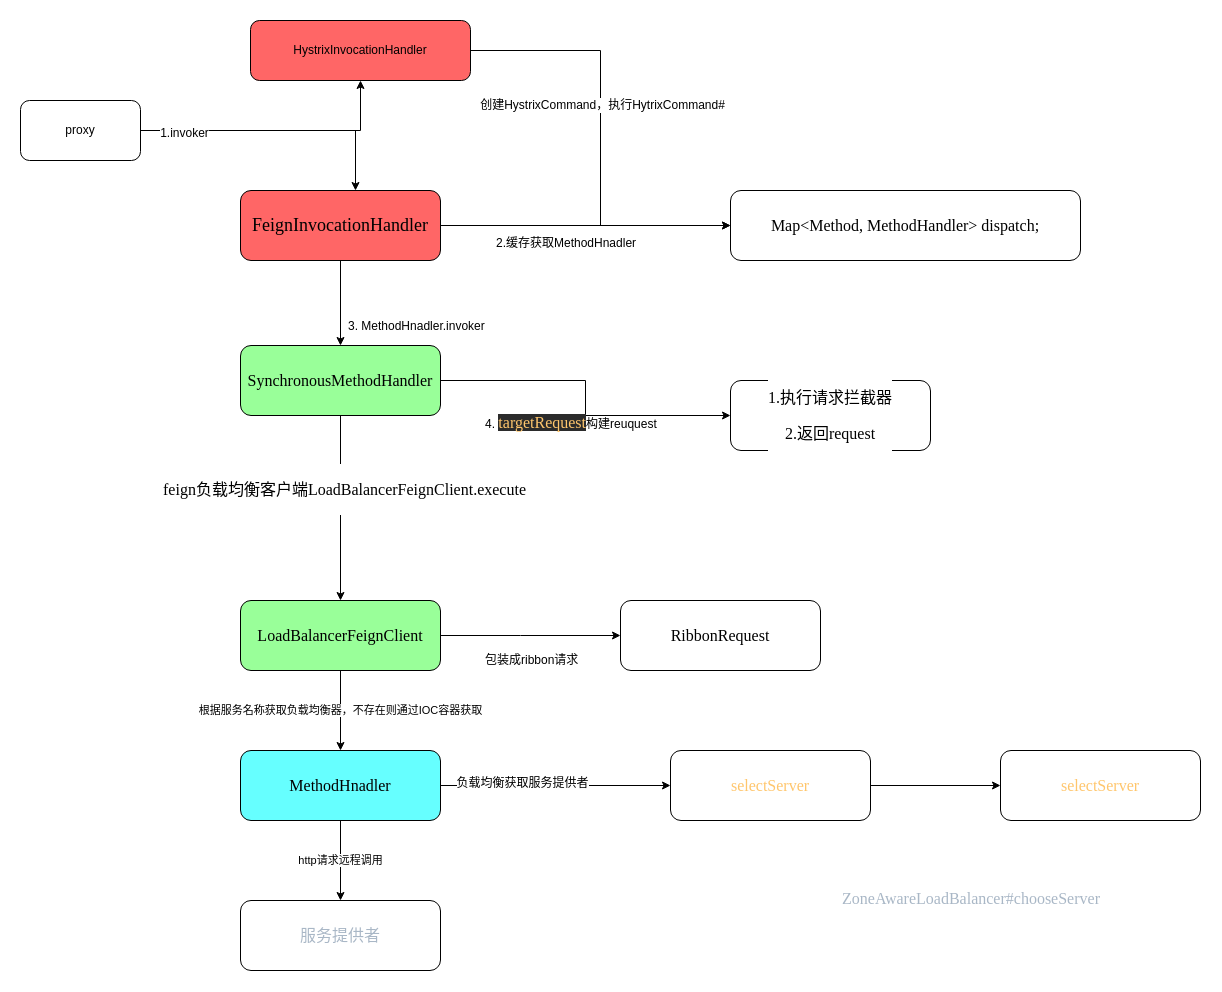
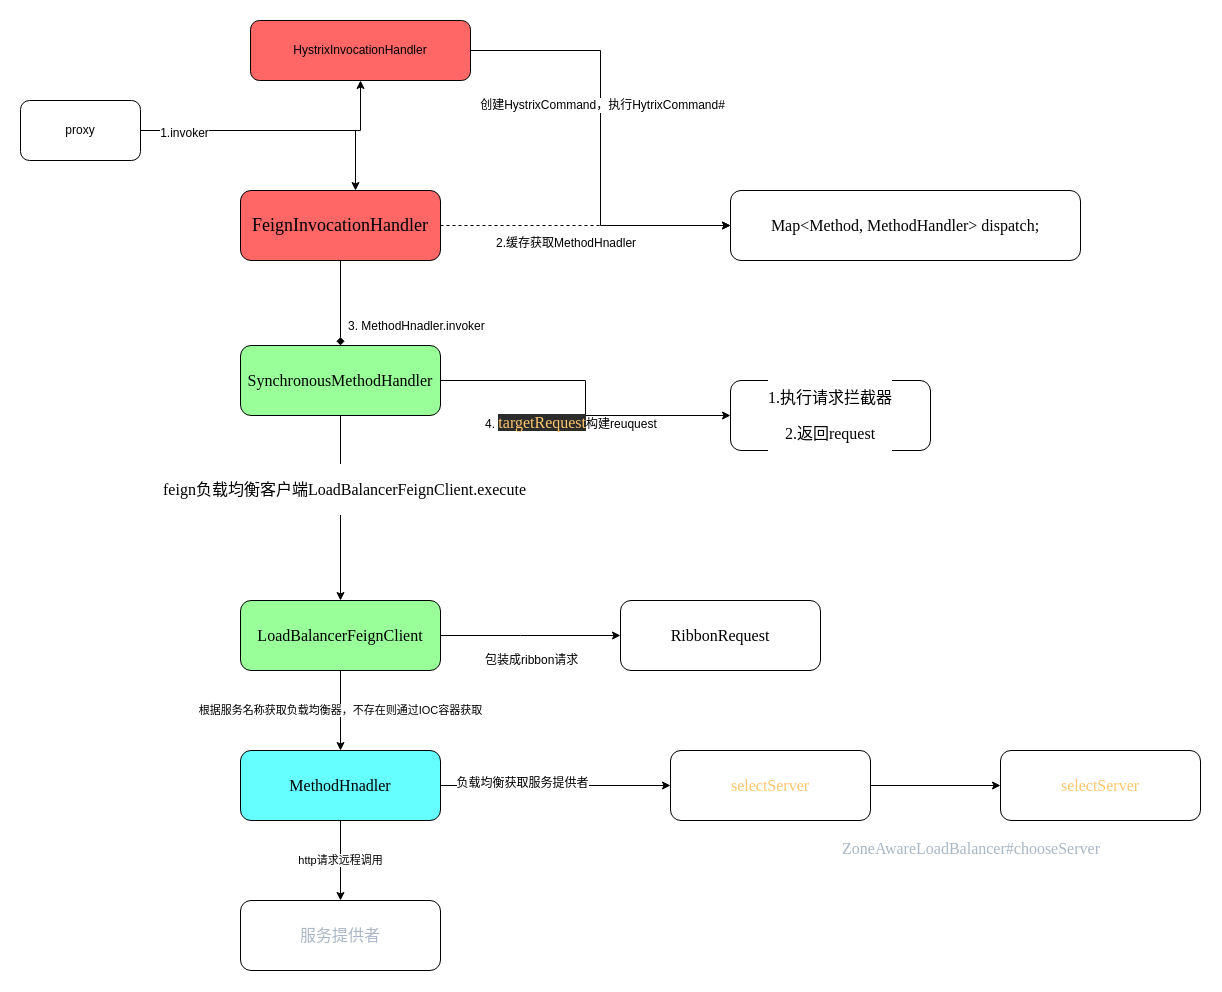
(520, 226) -> (520, 226)
(341, 337) -> (341, 337)
(1001, 901) -> (1001, 851)
